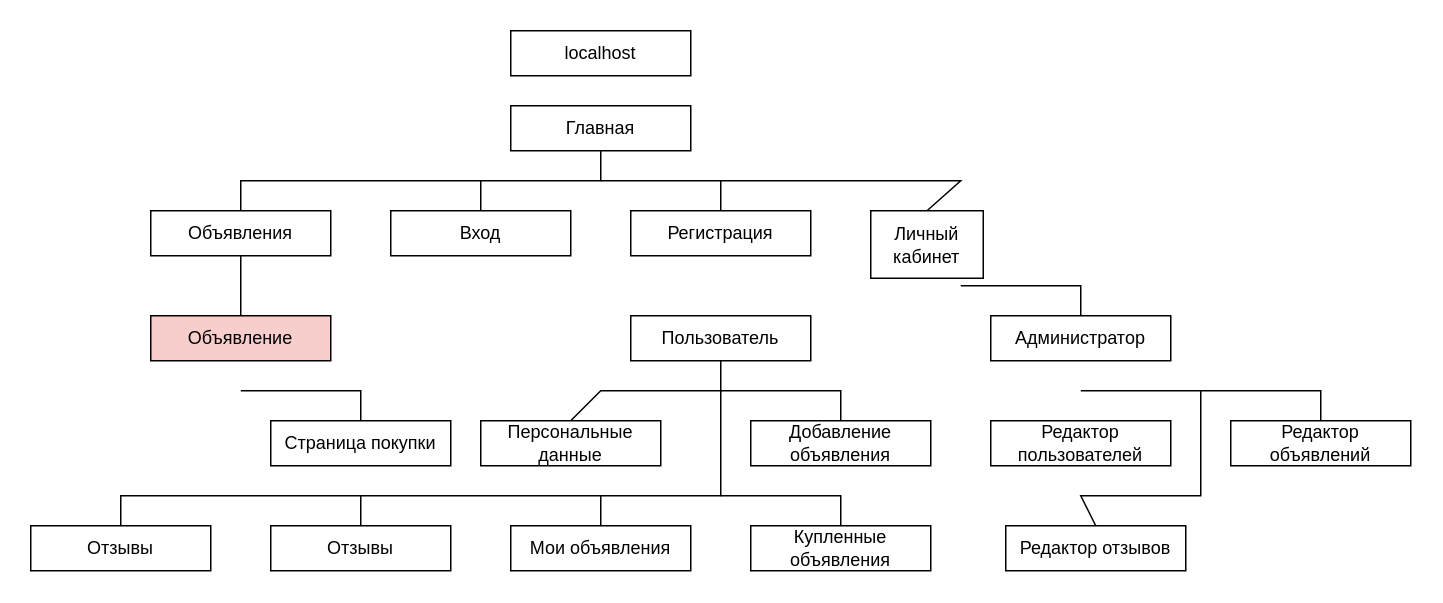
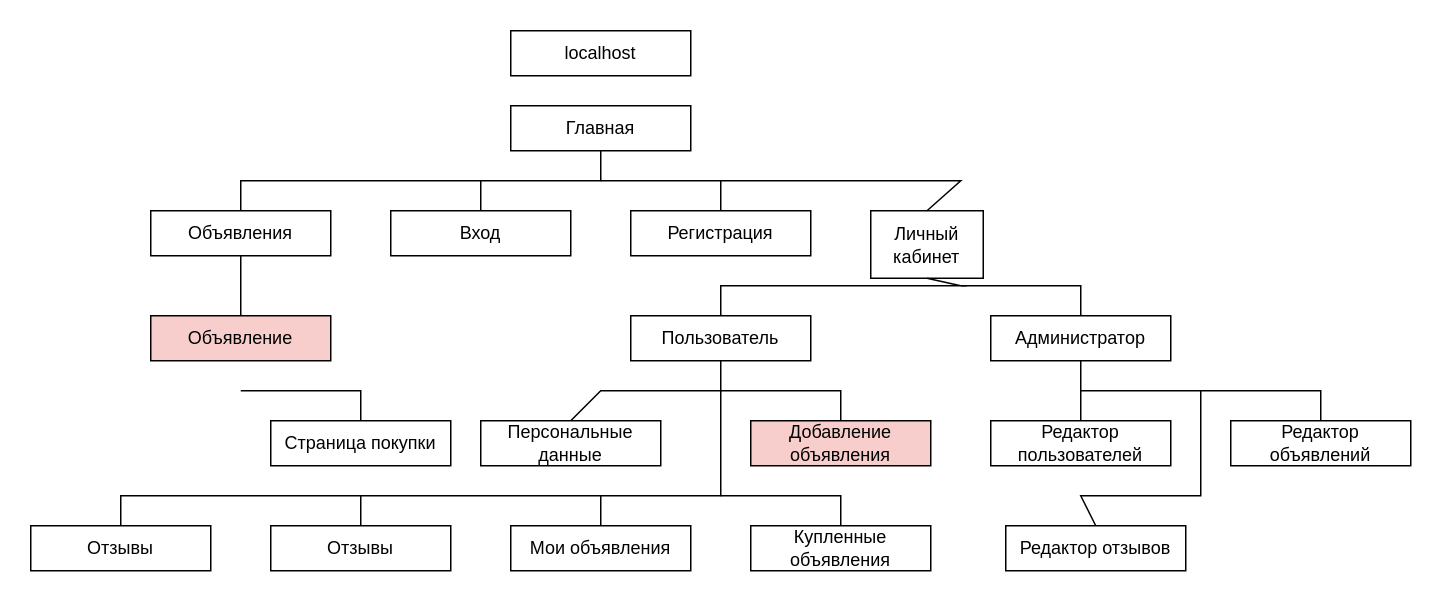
none -> (843, 286)
none -> (1081, 392)
(841, 443) -> (841, 443)
